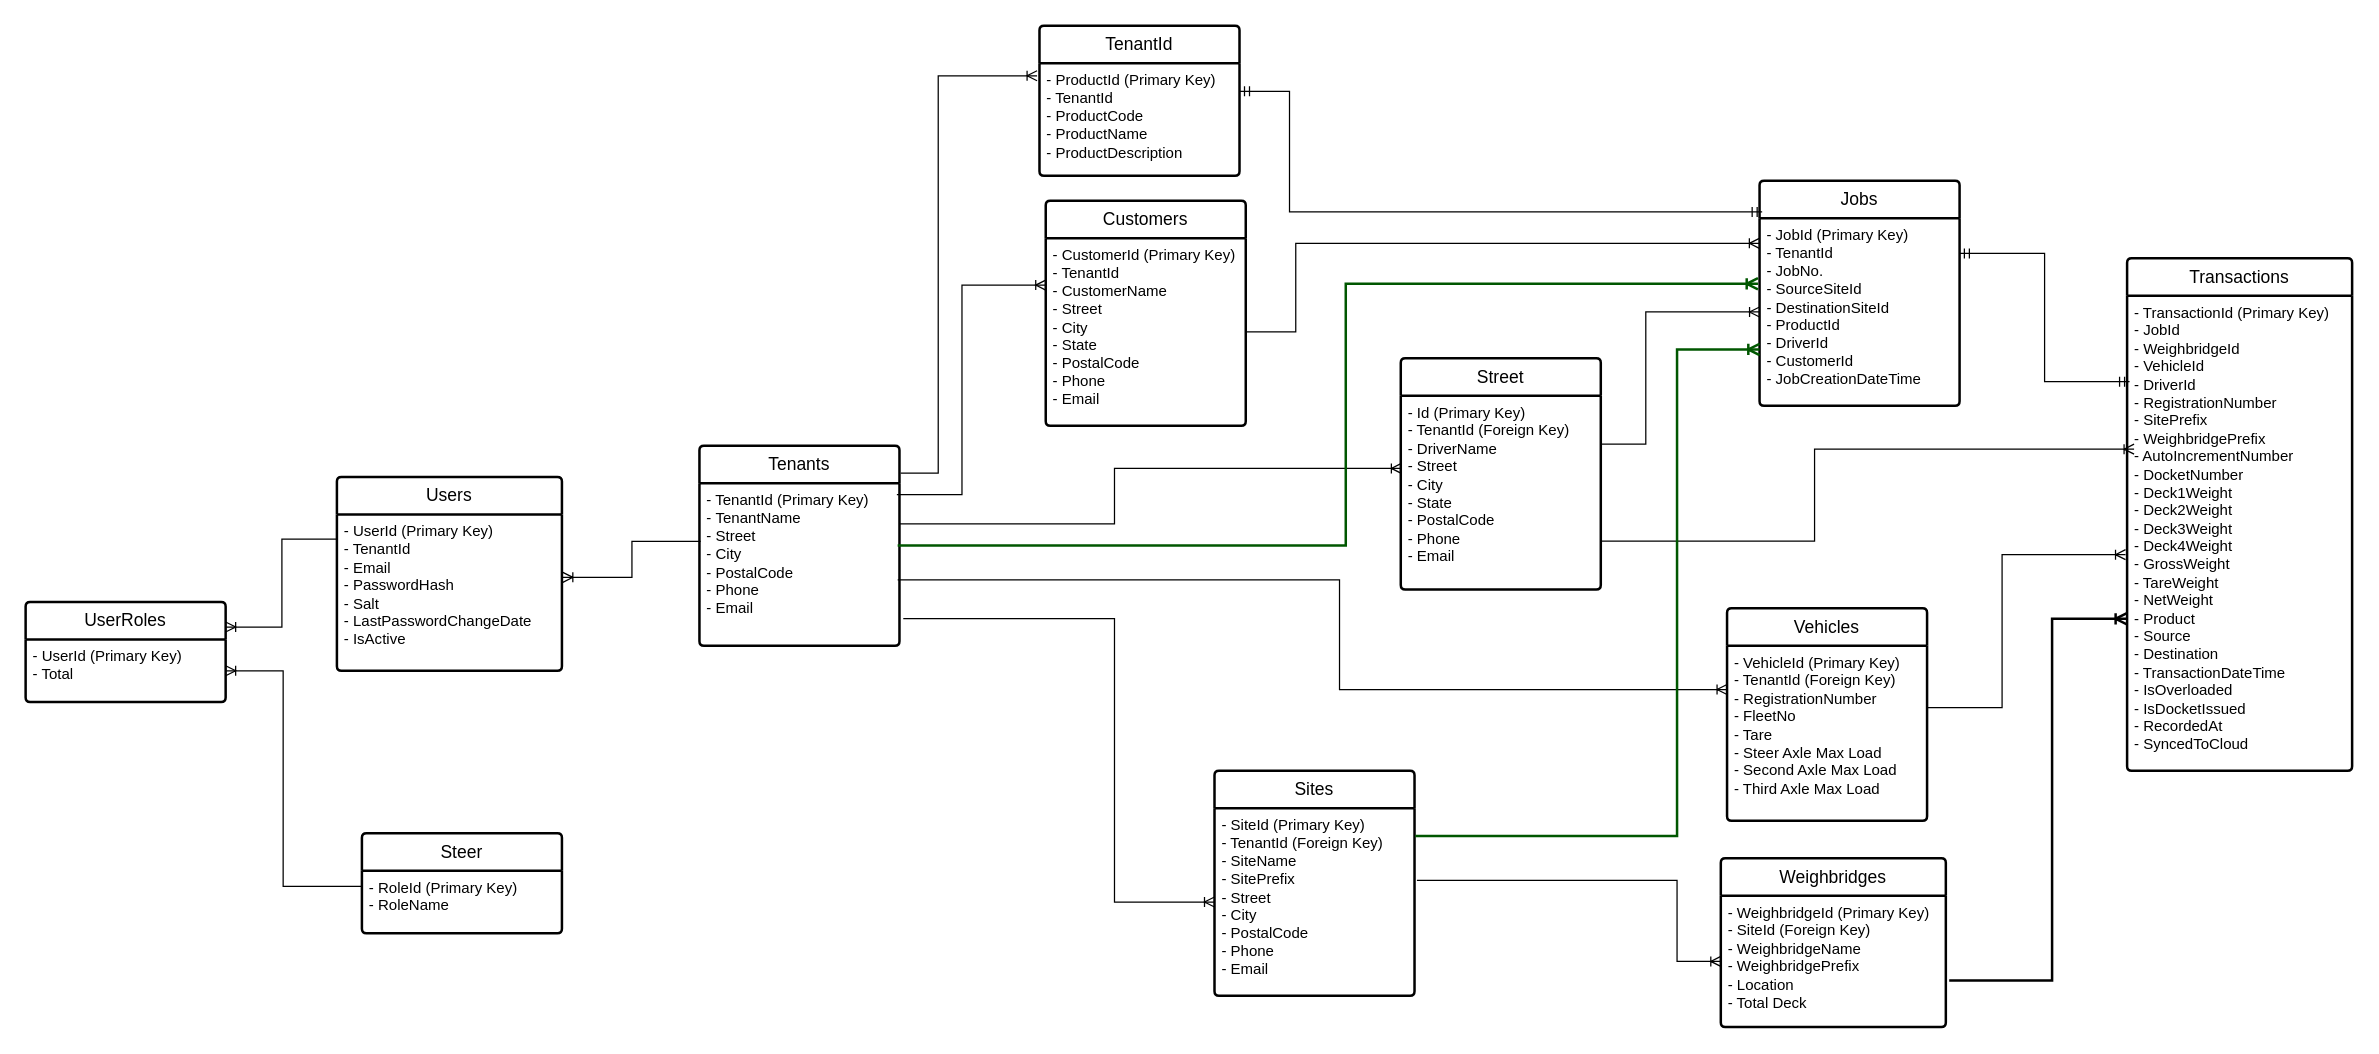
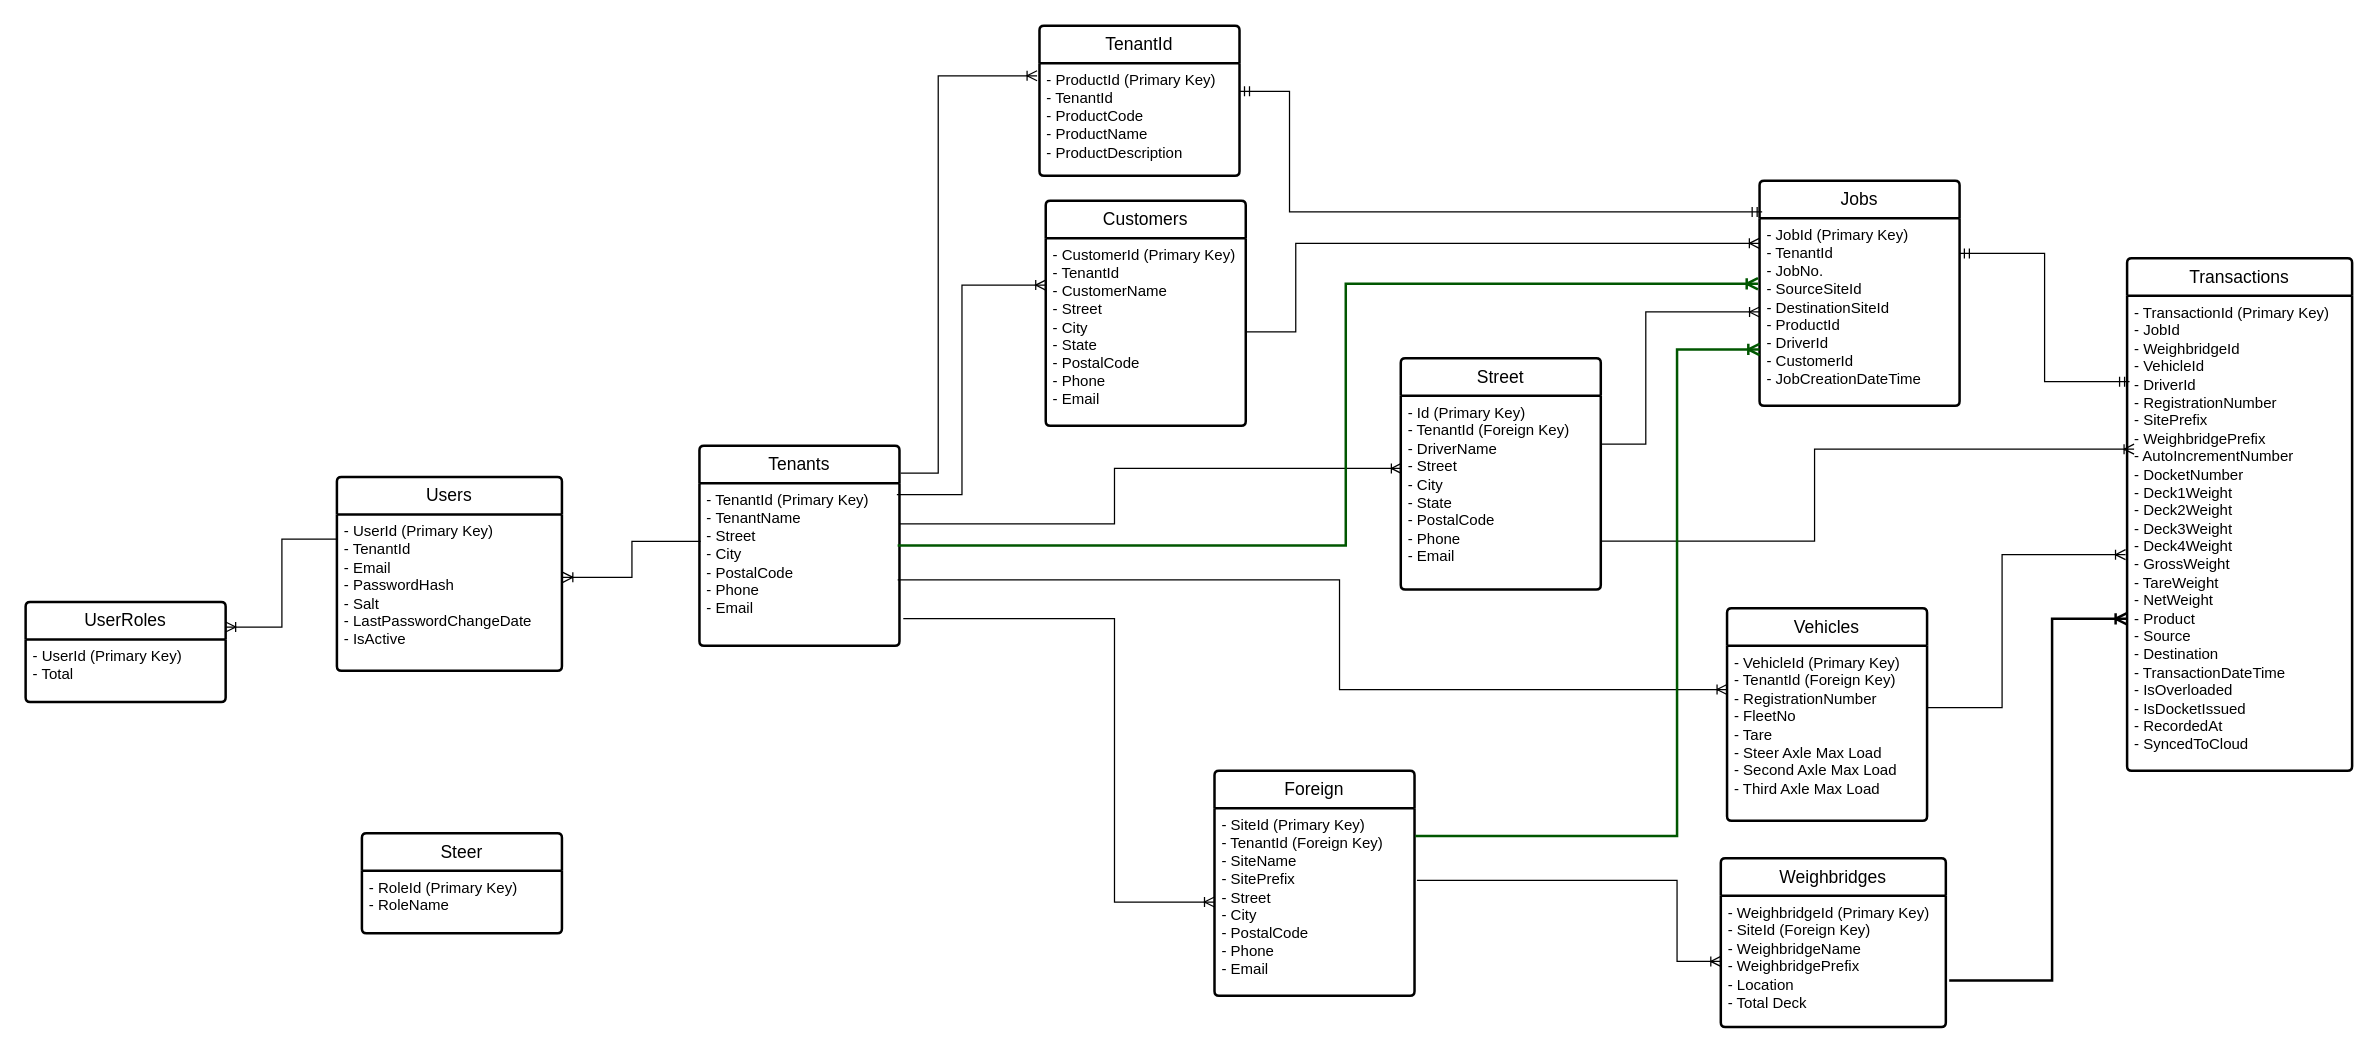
(283, 788) -> none
(1314, 789) -> (1314, 789)
